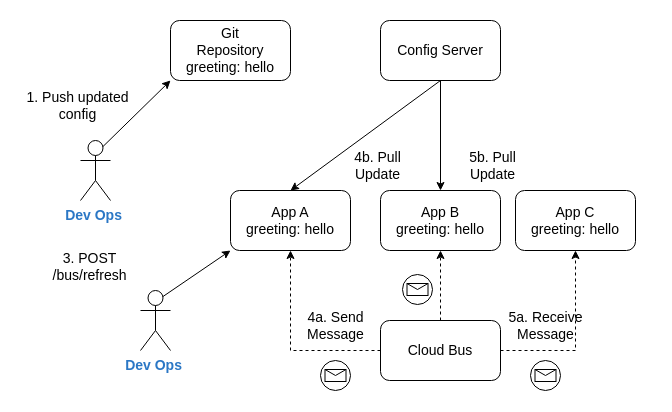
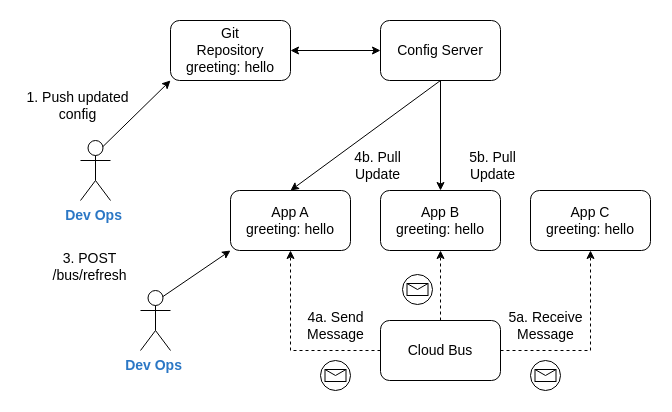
none -> (335, 51)
(576, 221) -> (591, 221)
